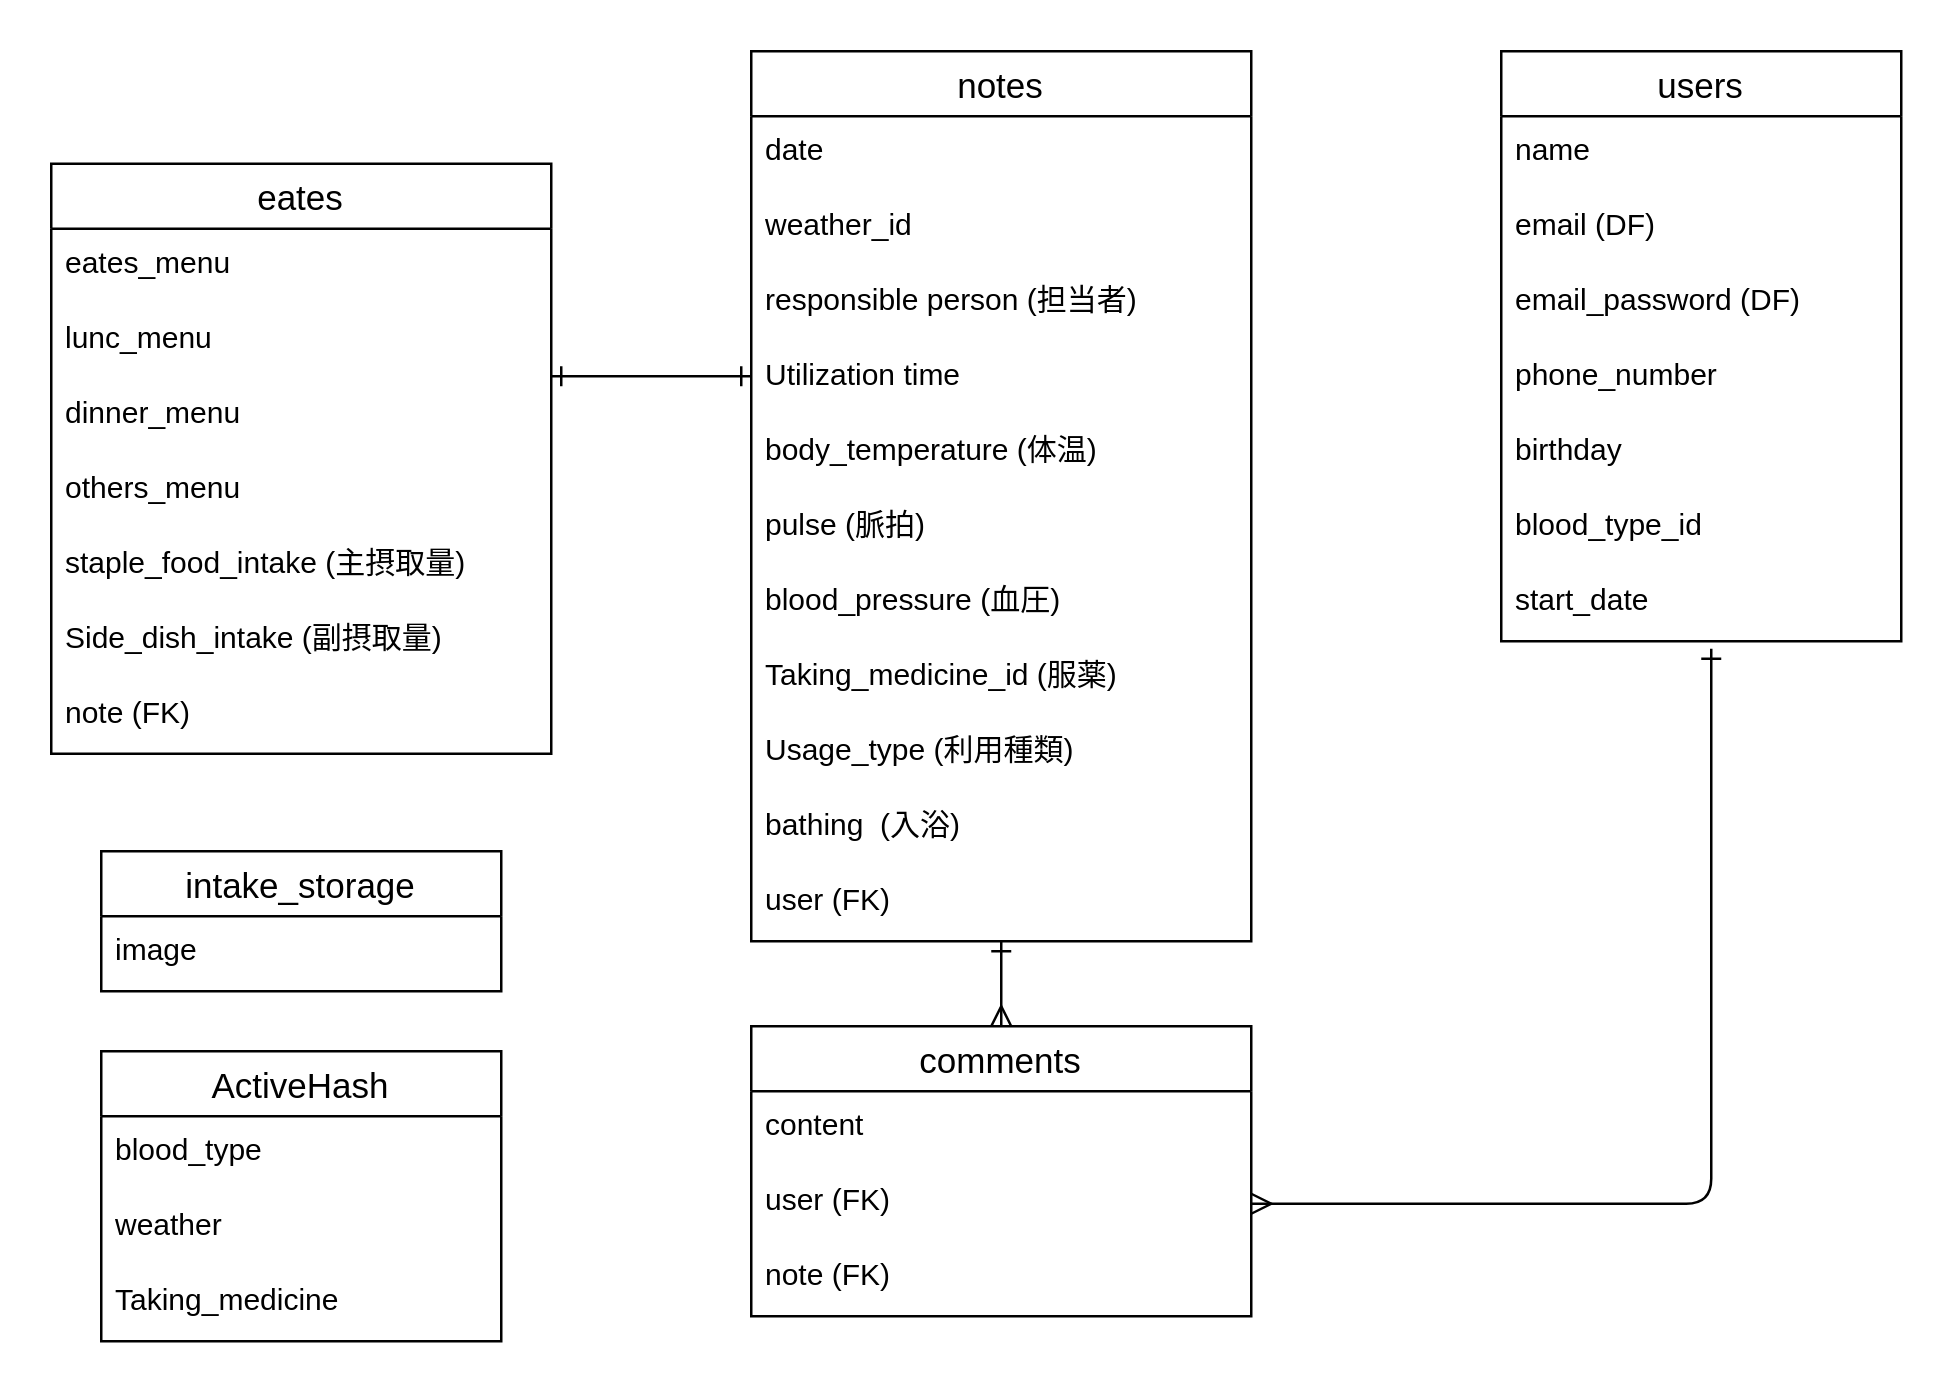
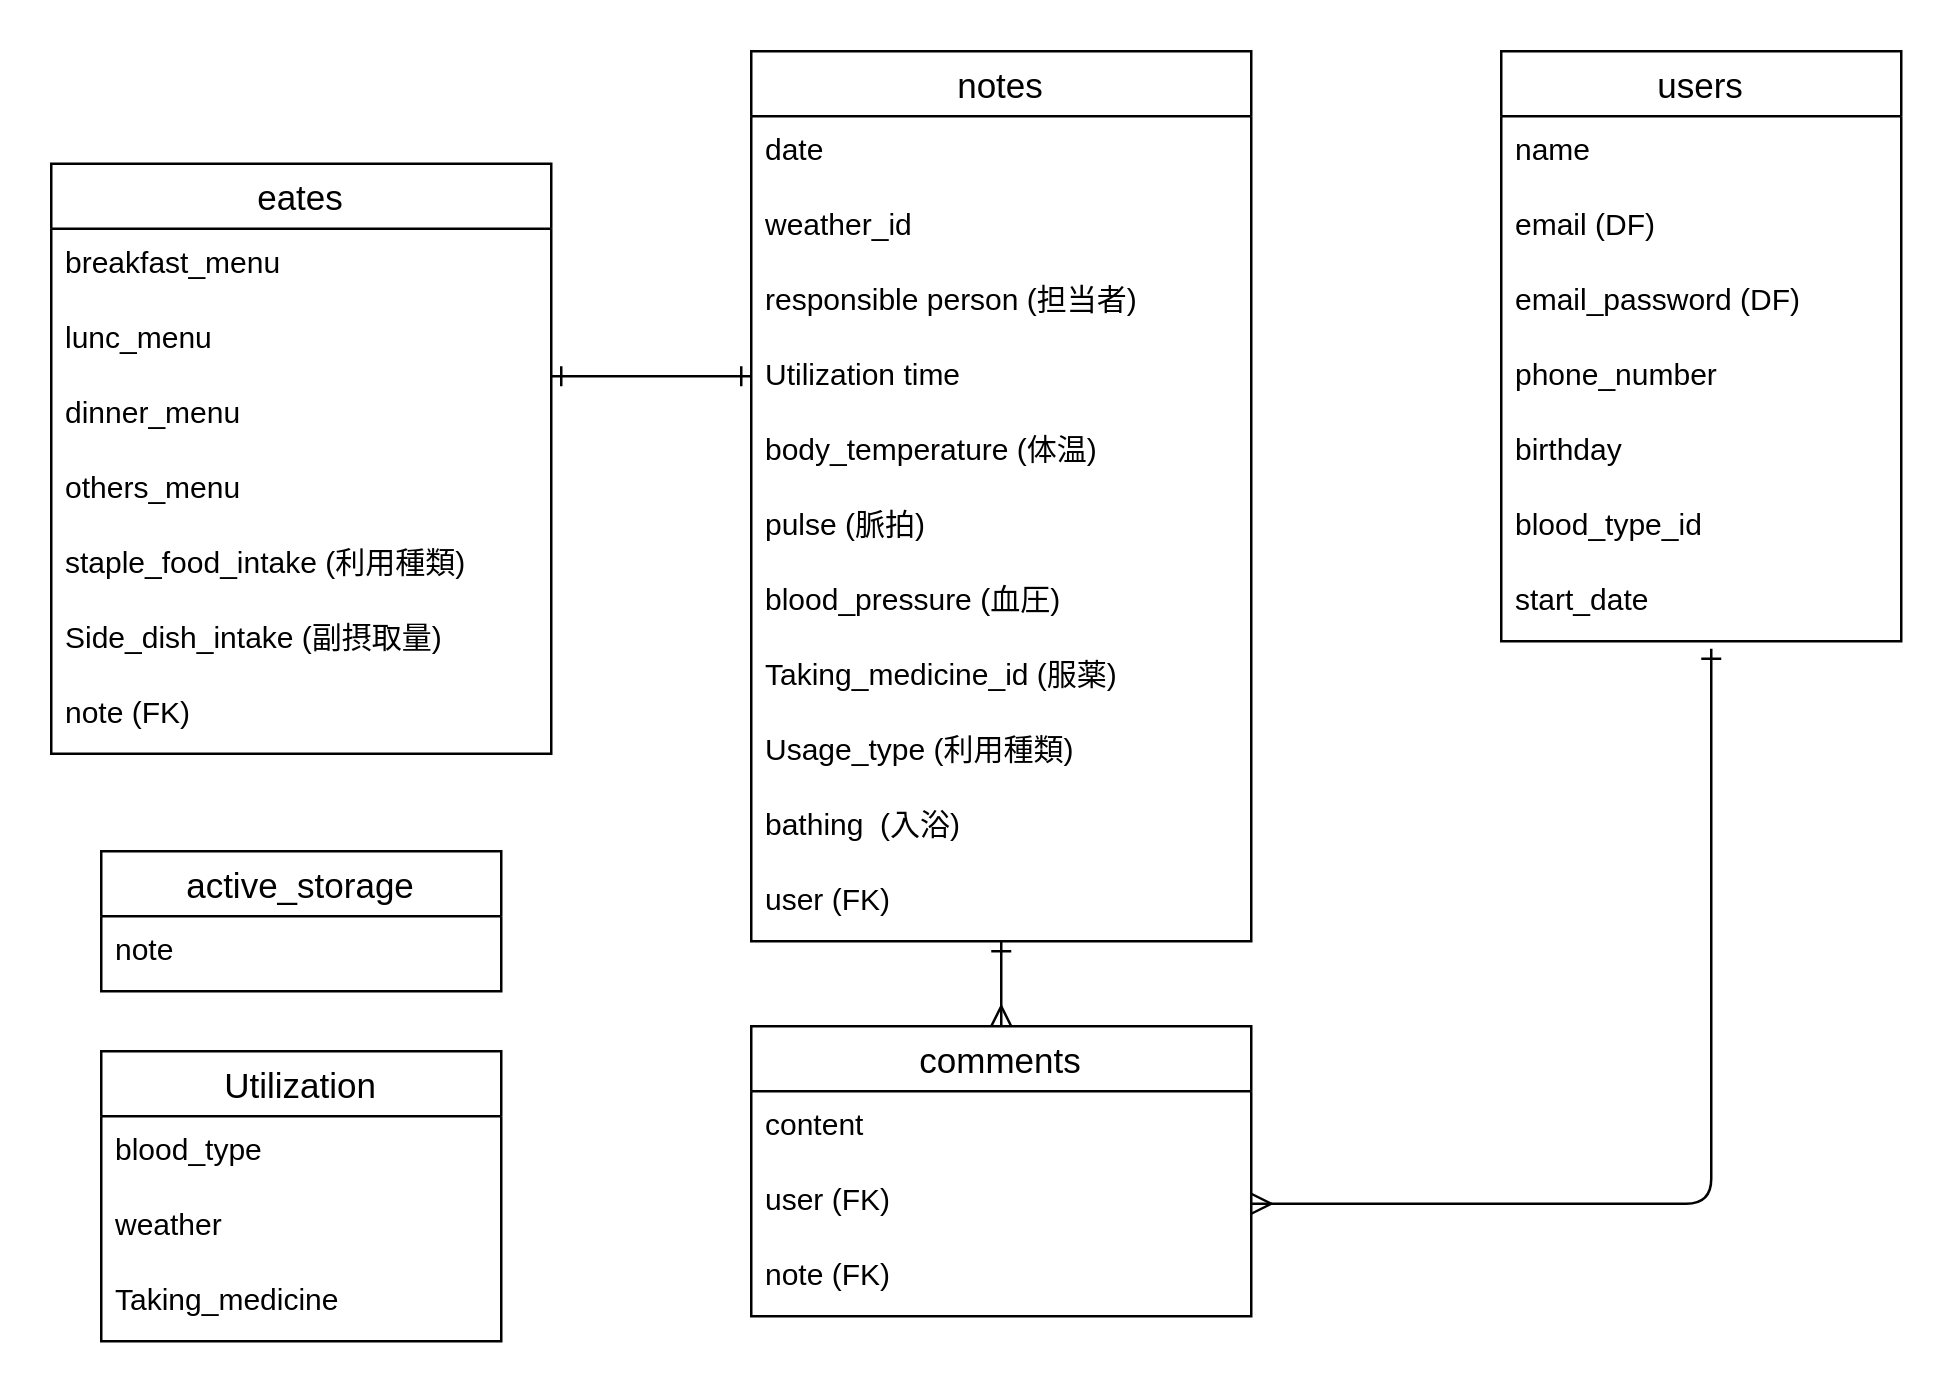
(149, 263) -> (183, 263)
(290, 563) -> (290, 563)
(300, 886) -> (300, 886)
(153, 950) -> (149, 950)
(300, 1086) -> (300, 1086)
